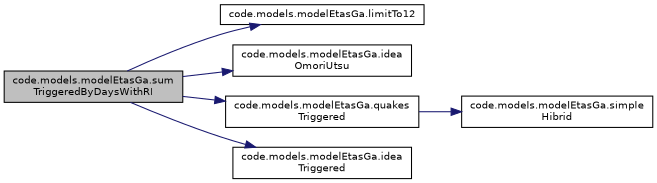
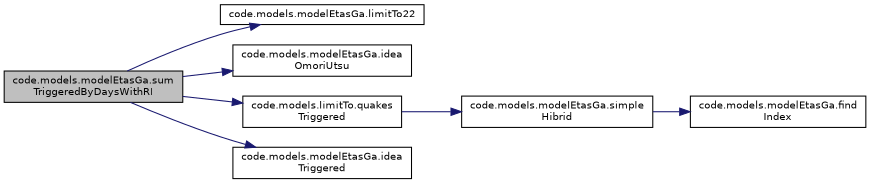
(322, 15) -> (322, 15)
(322, 112) -> (322, 112)
none -> (778, 112)
